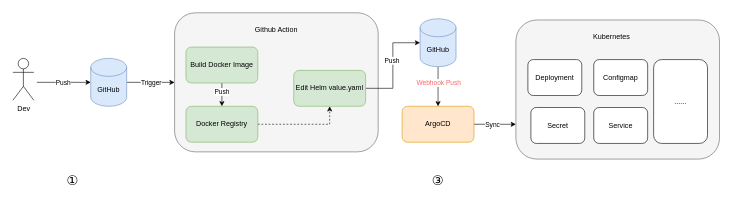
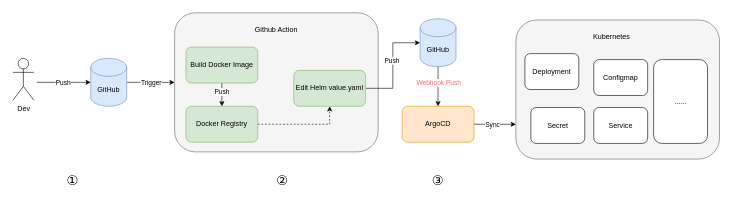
(555, 78) -> (552, 72)
none -> (282, 182)
